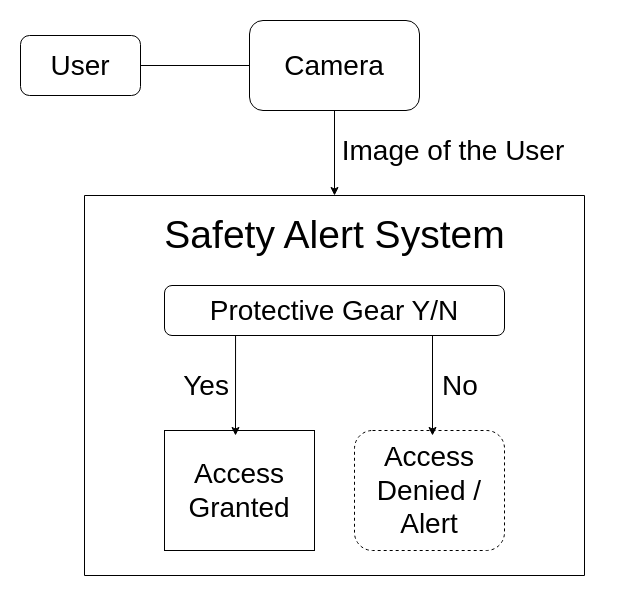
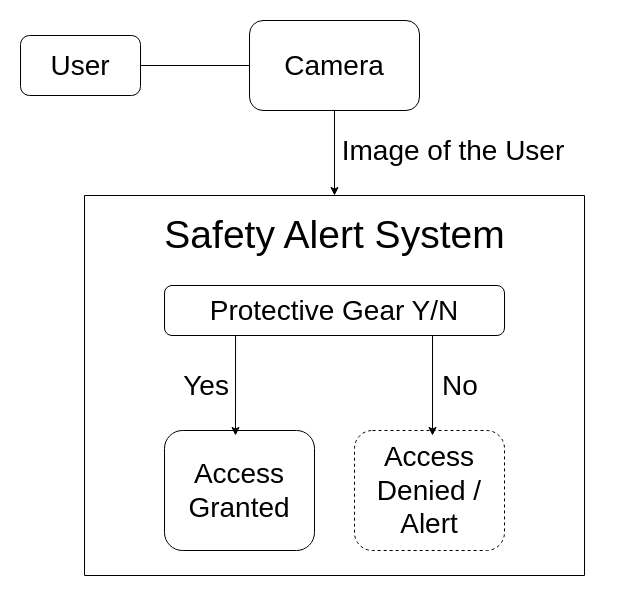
(240, 491) -> (240, 491)
